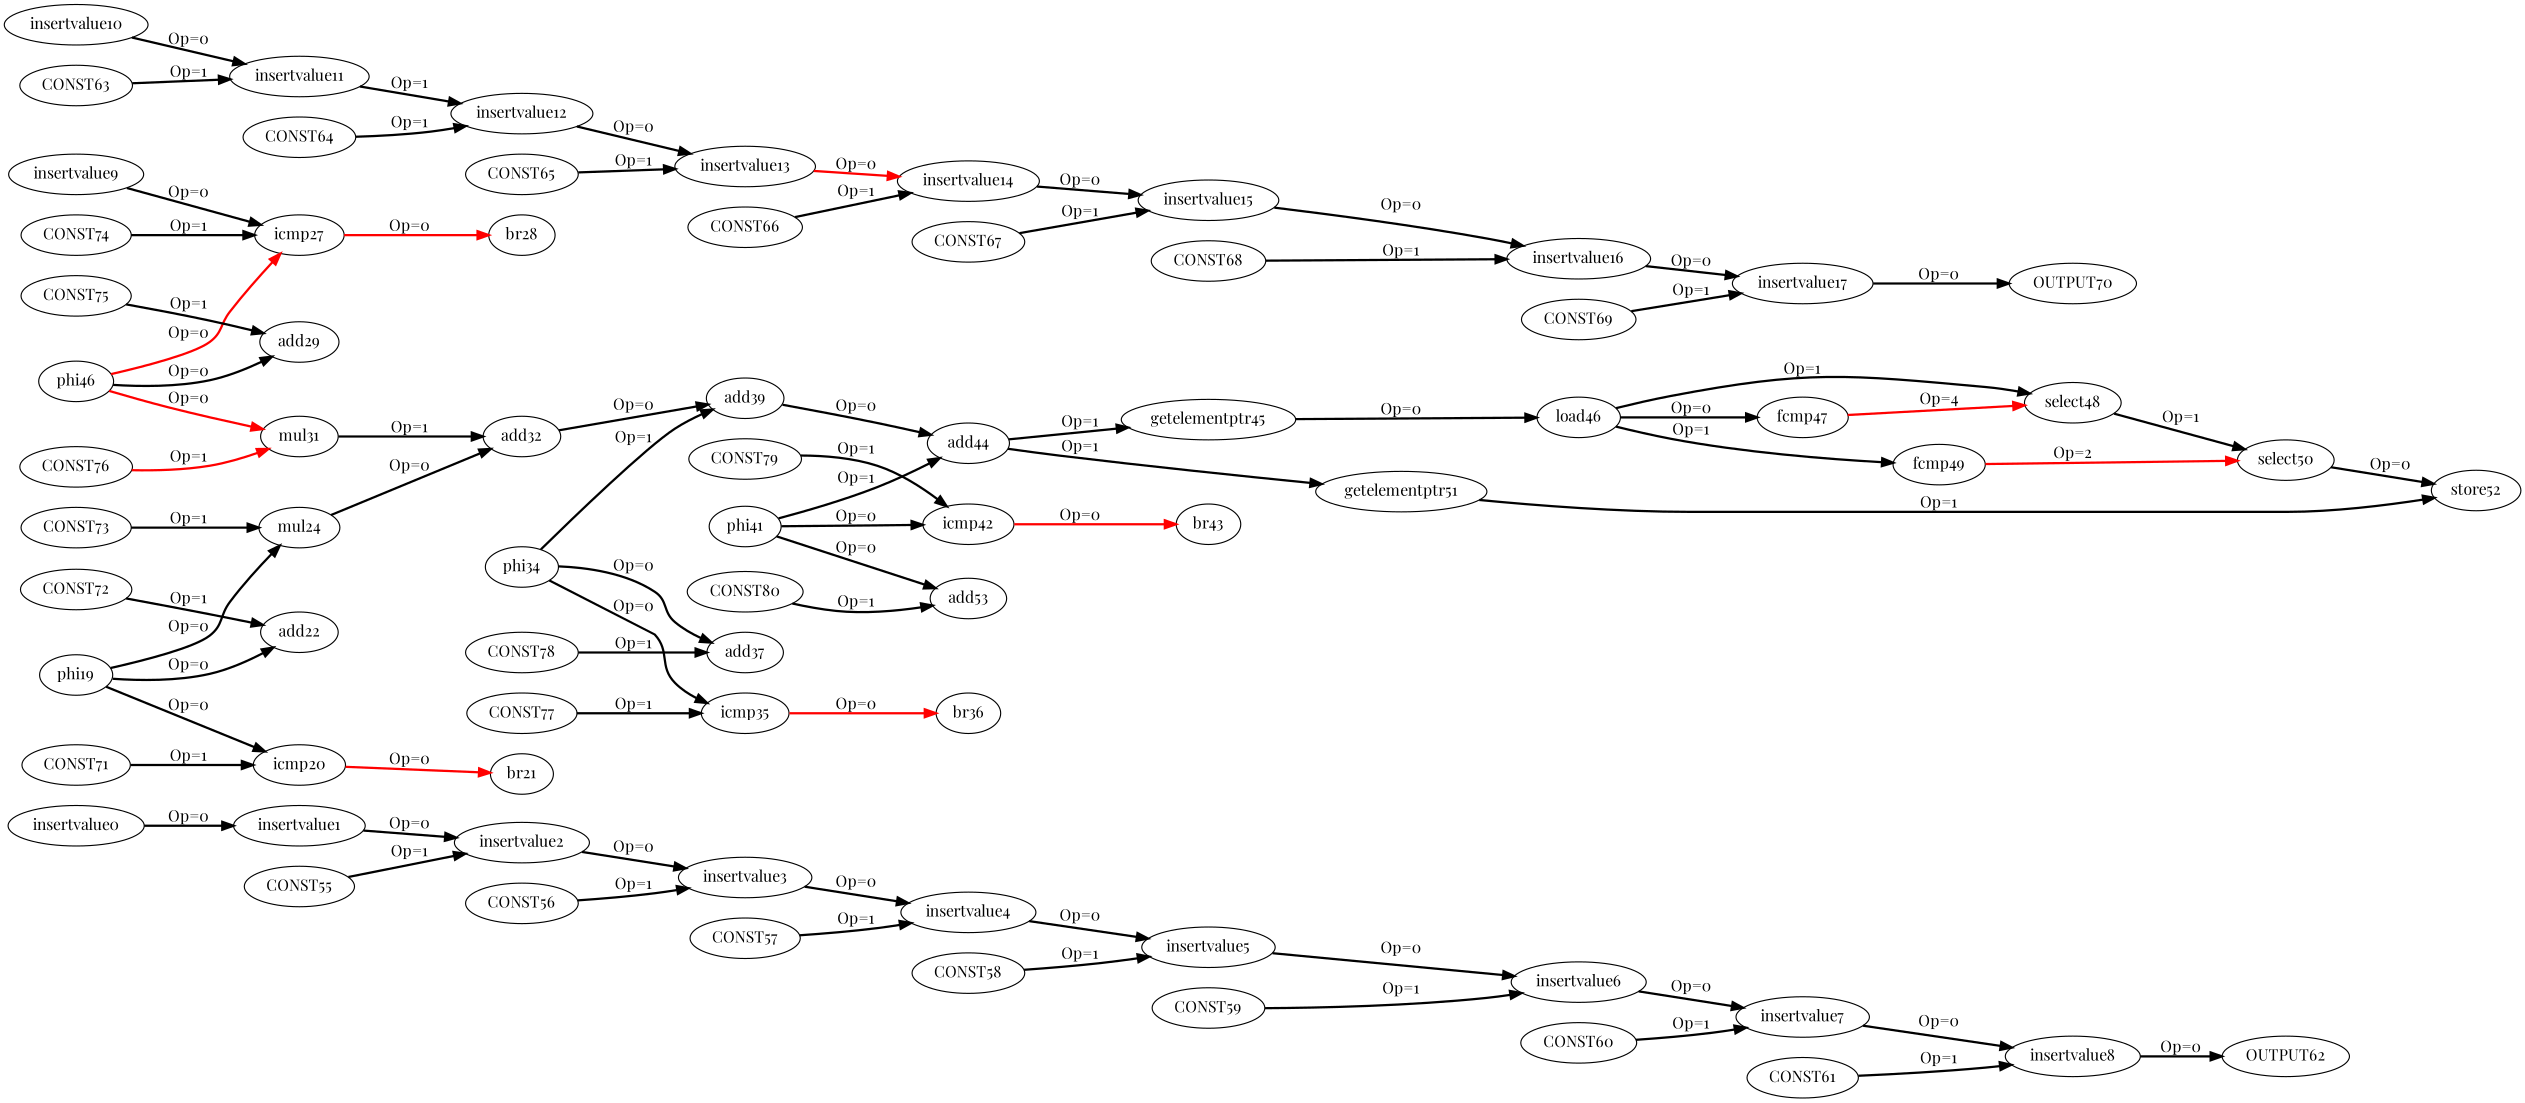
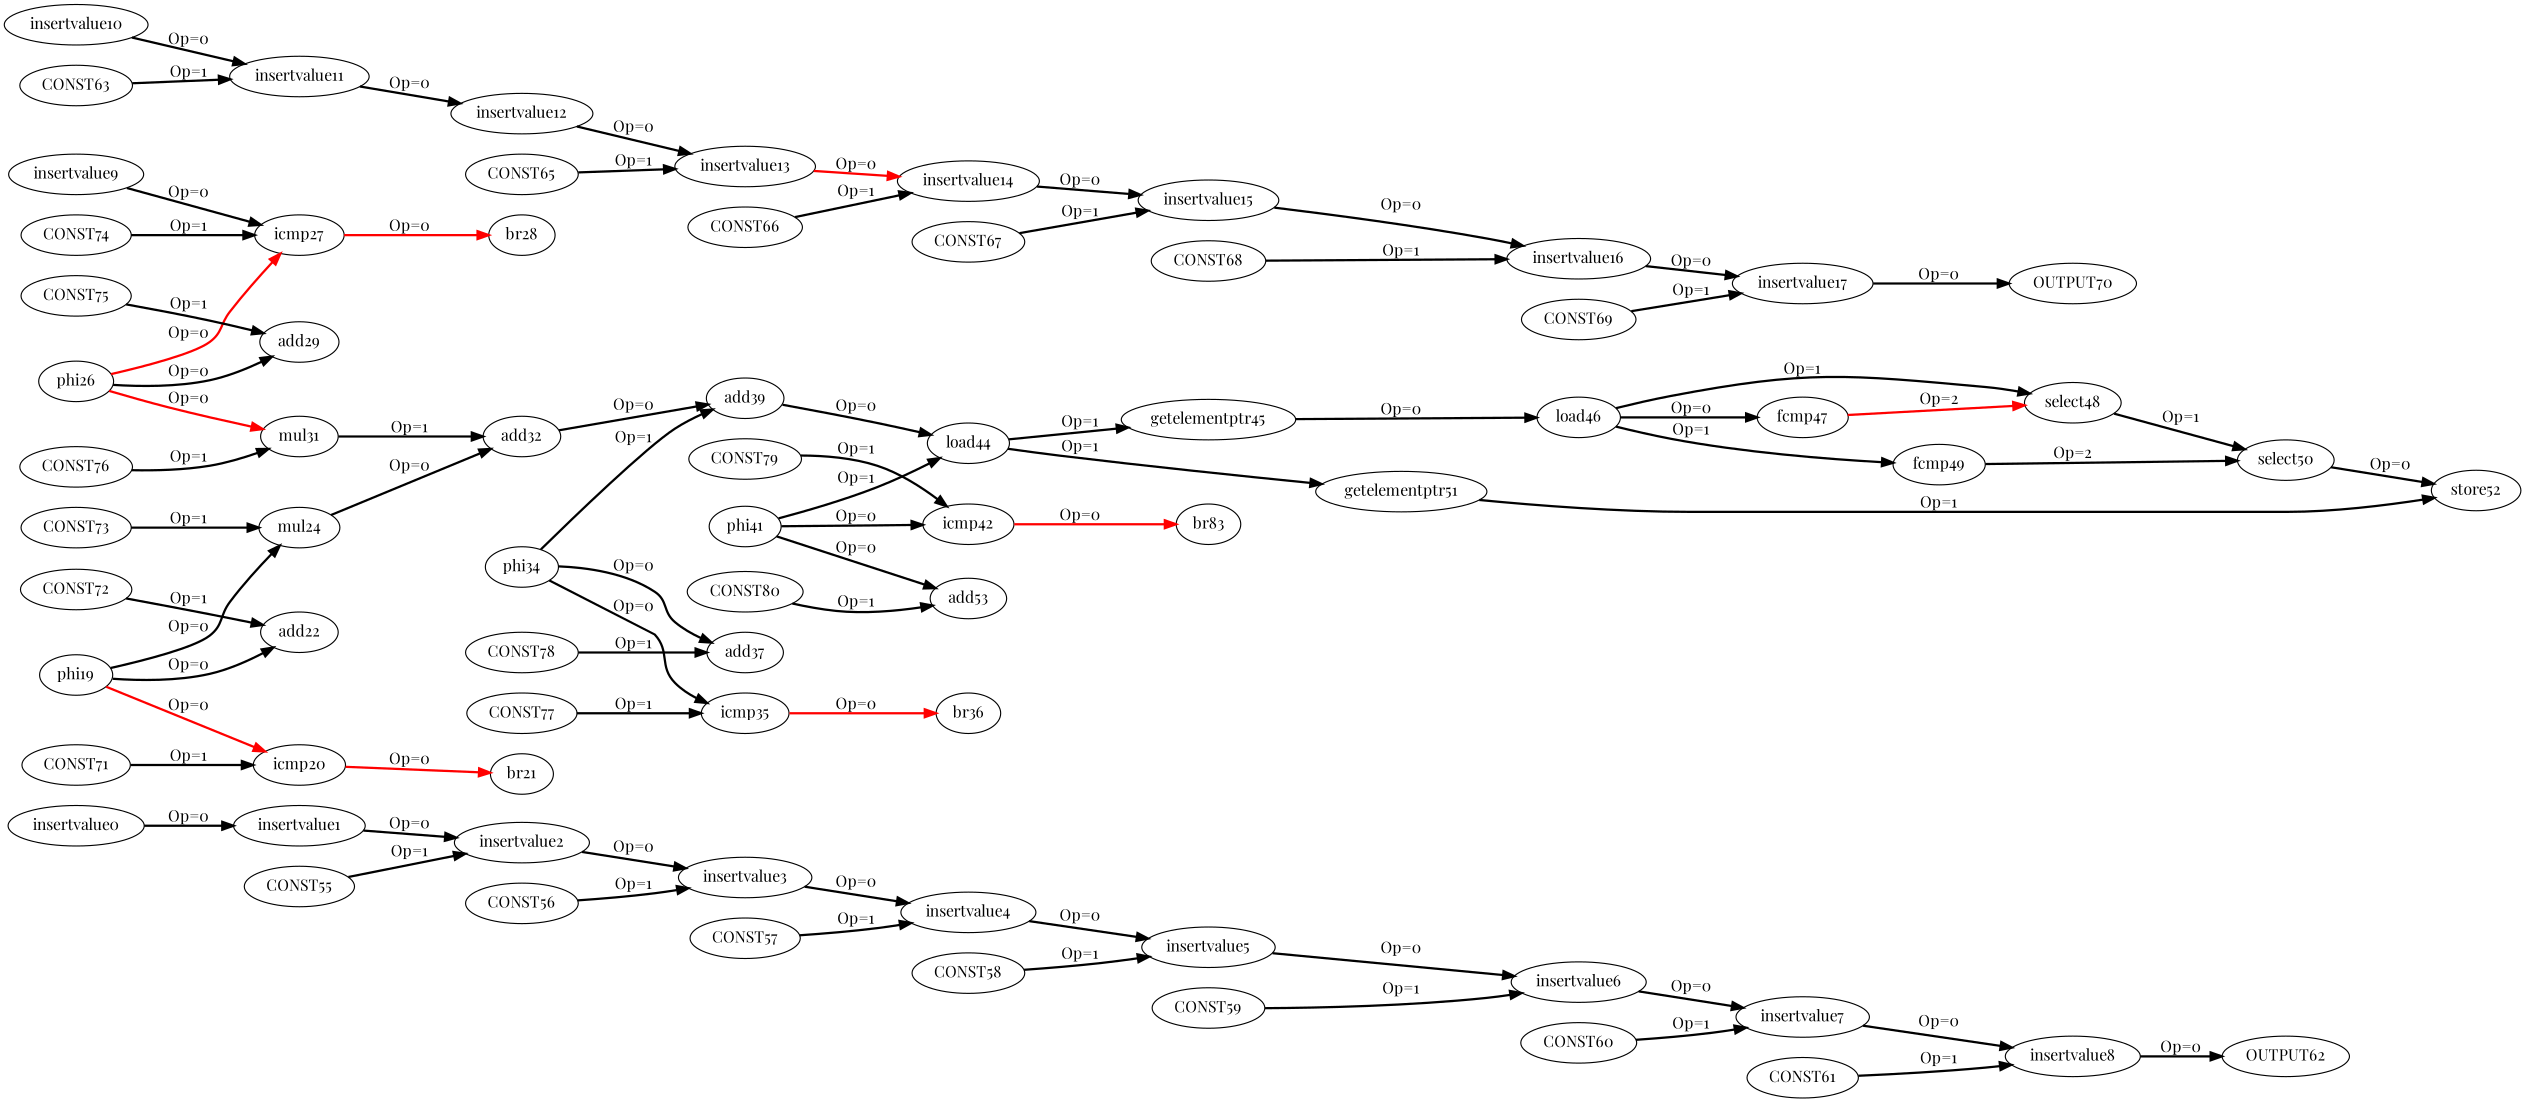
(410, 84) -> (410, 84)
(299, 137) -> none
(76, 381) -> (76, 381)
(1939, 400) -> (1939, 400)
(968, 443) -> (968, 443)
(2106, 462) -> (2106, 462)
(196, 468) -> (196, 468)
(1208, 524) -> (1208, 524)
(180, 717) -> (180, 717)
